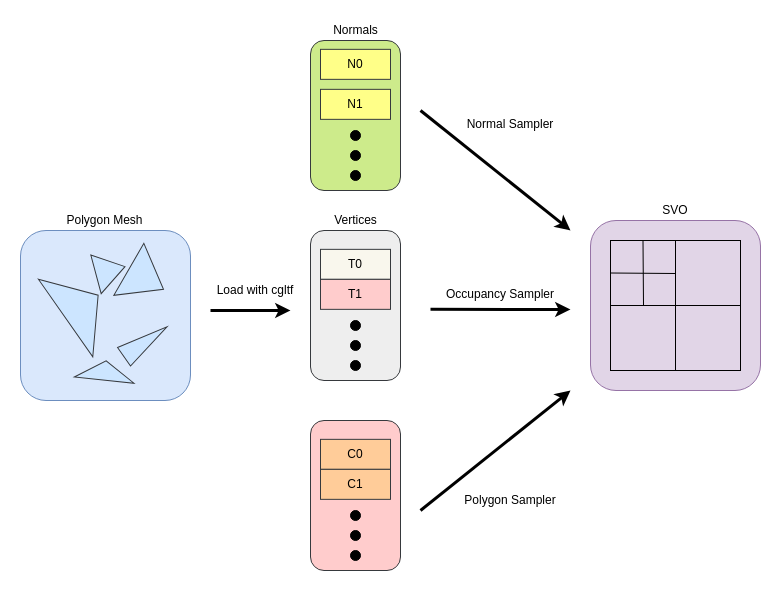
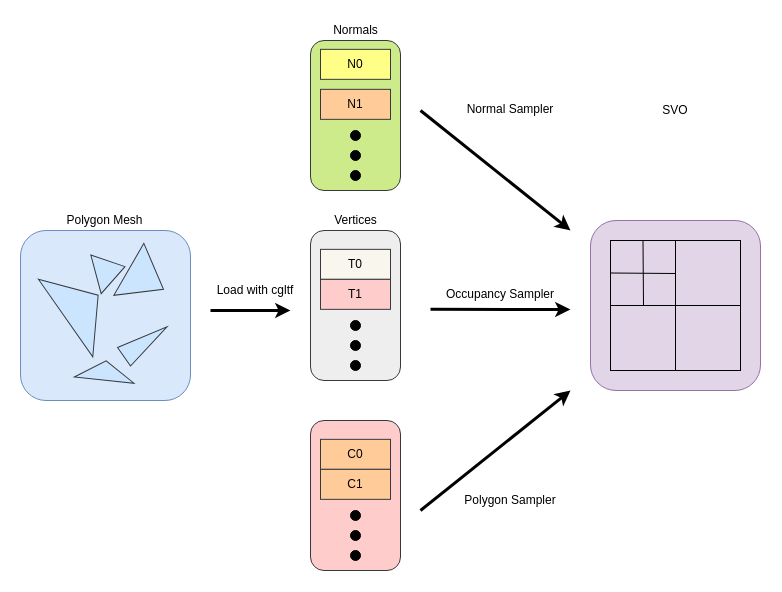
(356, 104) -> (356, 104)
(511, 124) -> (511, 109)
(676, 211) -> (676, 111)
